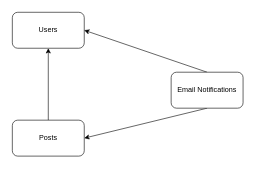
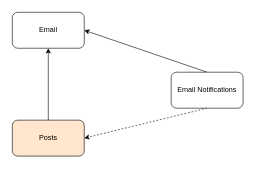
(48, 30) -> (48, 30)
(146, 123) -> (146, 123)
(48, 138) -> (48, 138)
